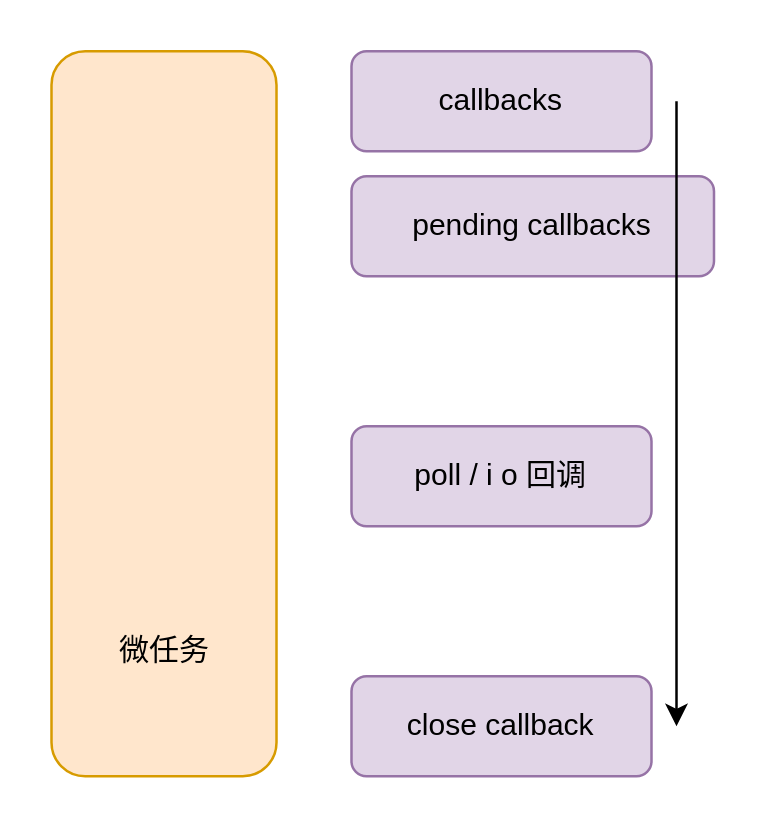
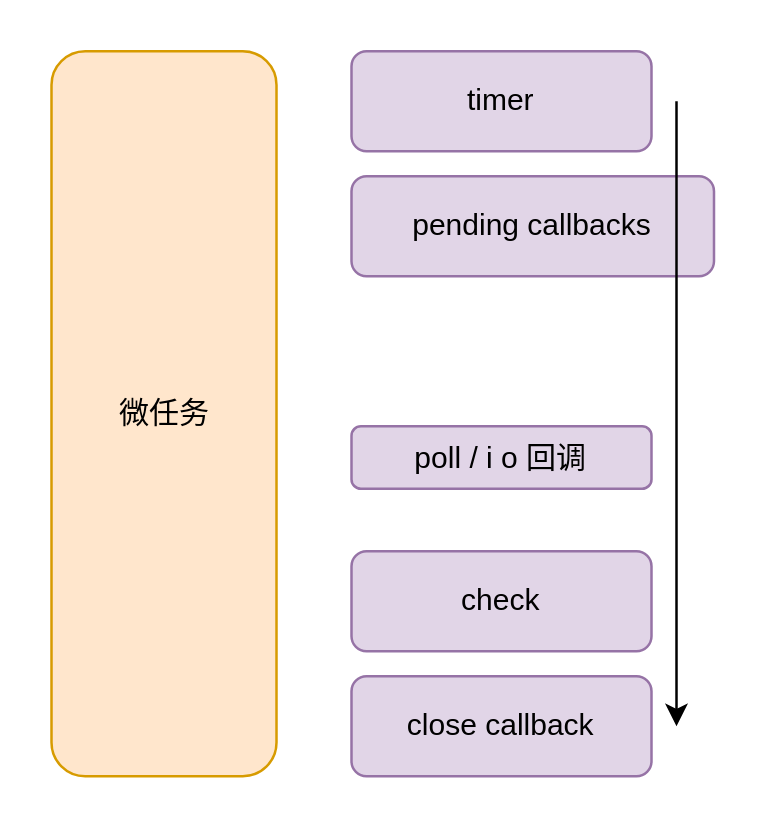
(501, 101) -> (501, 101)
(501, 476) -> (501, 458)
none -> (501, 601)
(164, 651) -> (164, 414)
